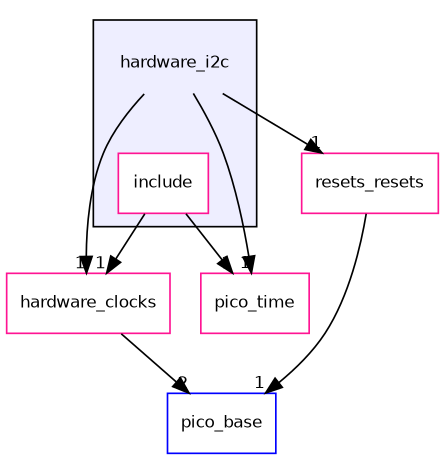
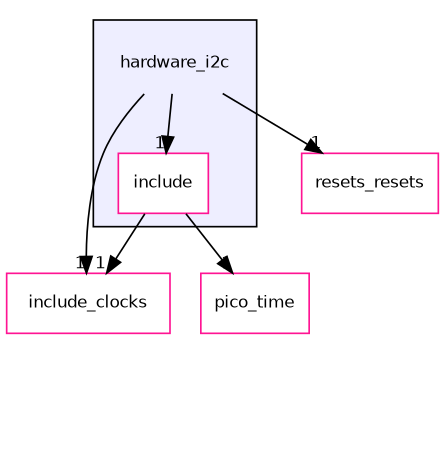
(230, 172) -> (170, 115)
(88, 303) -> (88, 303)
(222, 423) -> none
